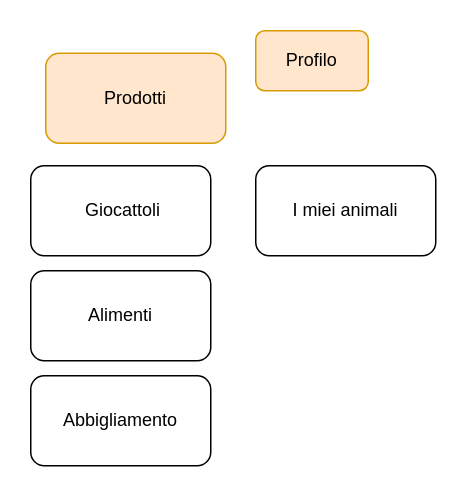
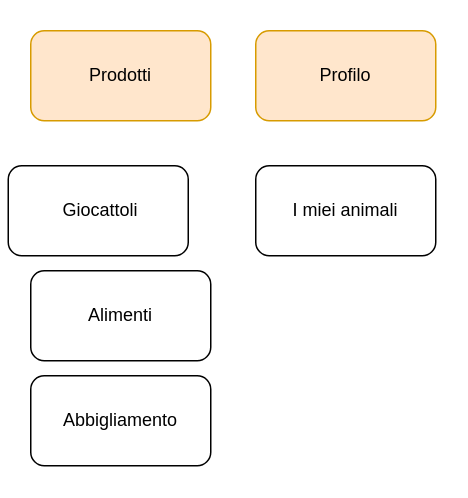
(312, 61) -> (346, 76)
(136, 98) -> (121, 76)
(121, 211) -> (98, 211)
